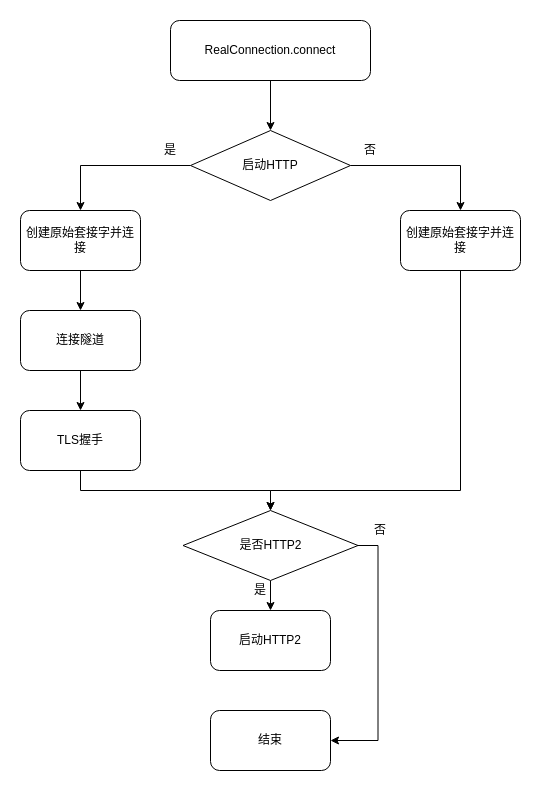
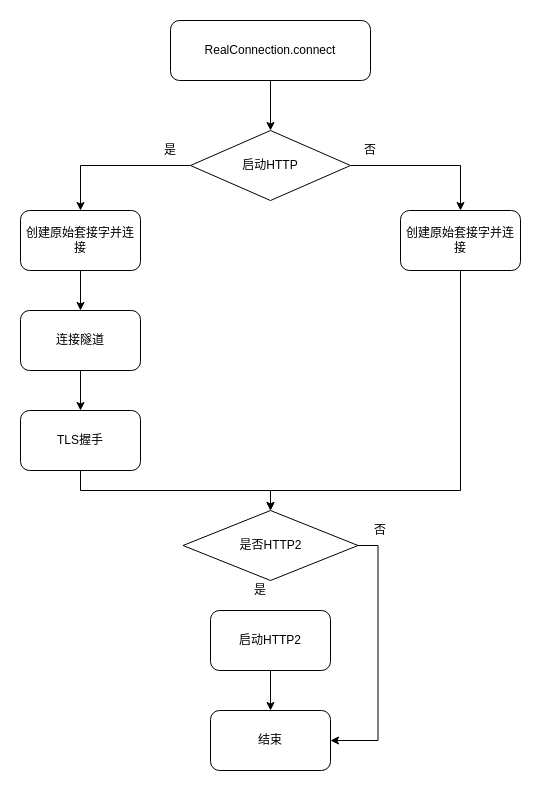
(271, 592) -> none
none -> (271, 687)
